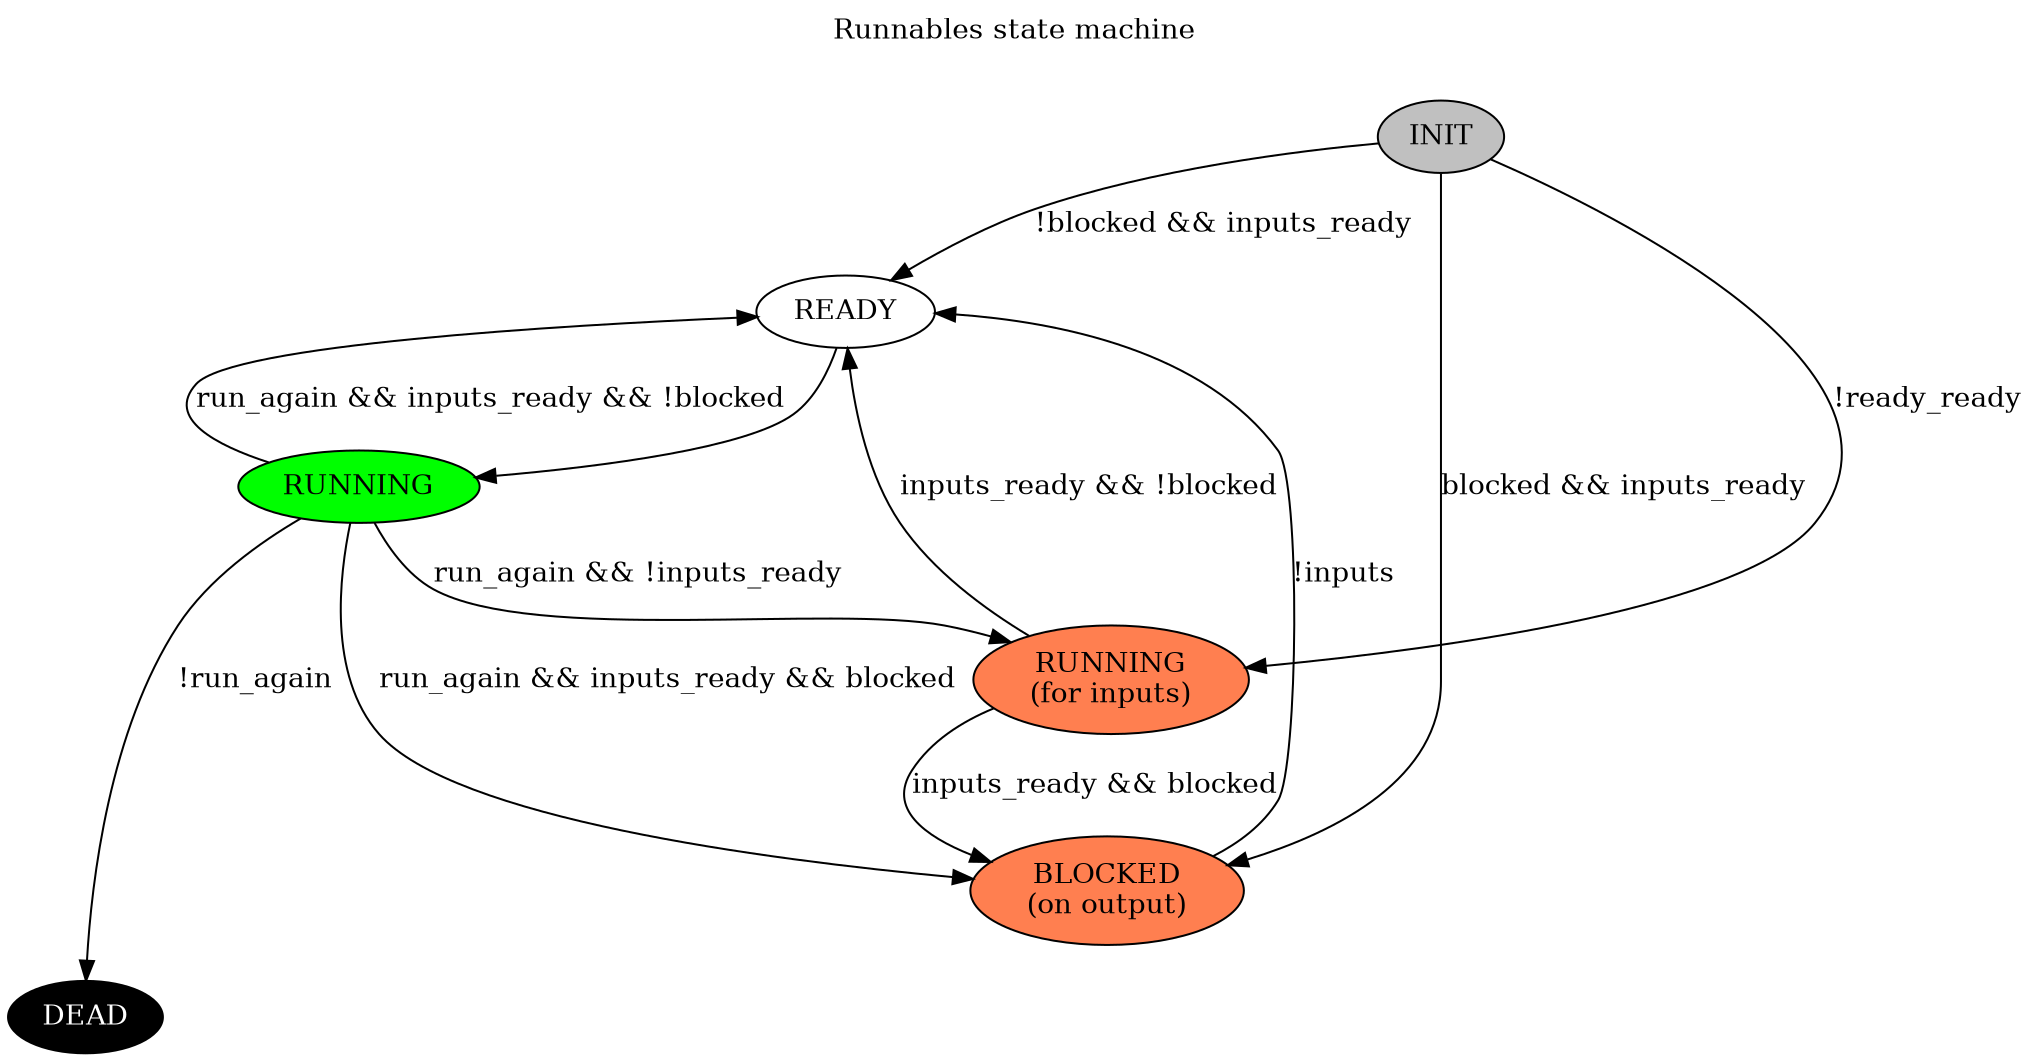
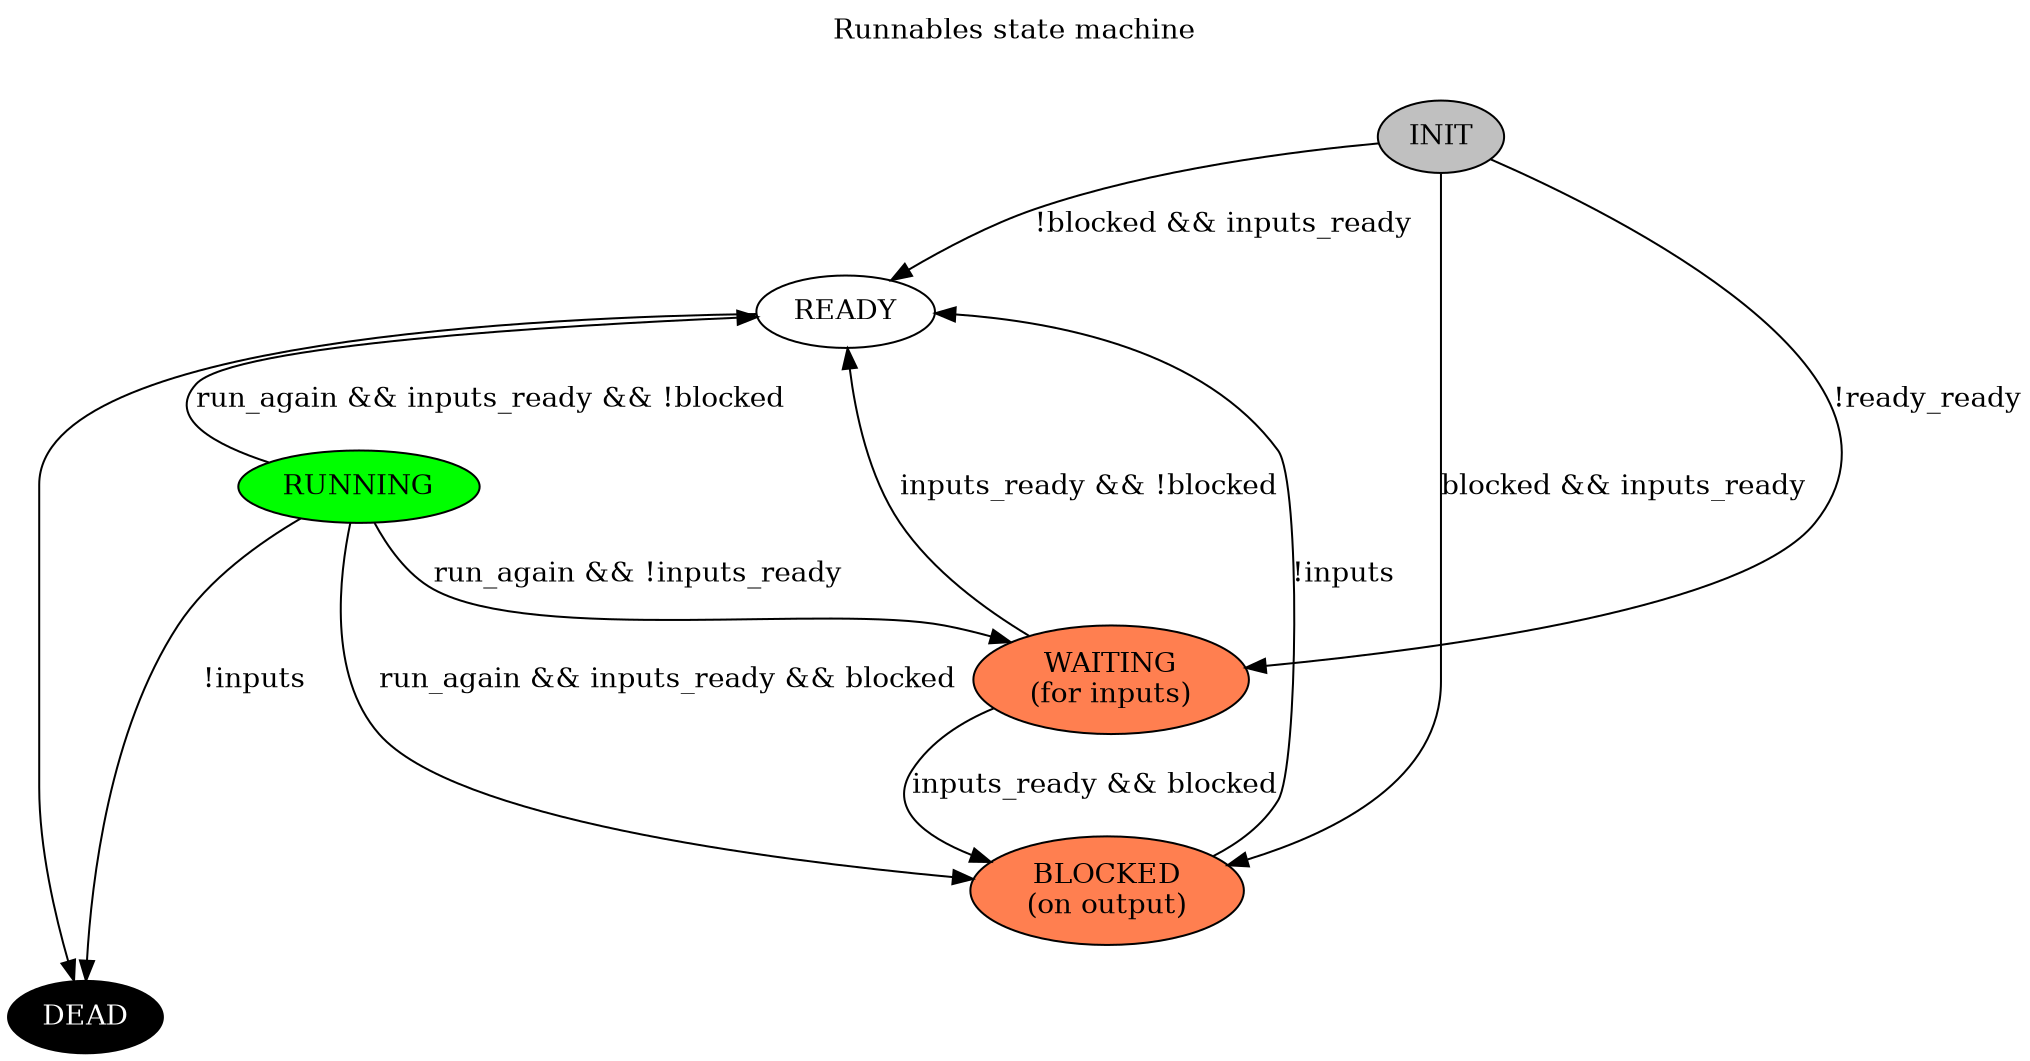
(687, 450) -> (140, 391)
(255, 680) -> (255, 680)
(1111, 680) -> (1111, 680)
